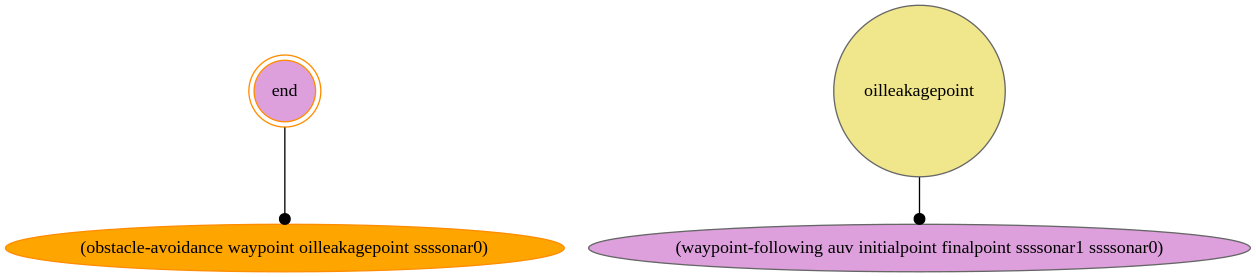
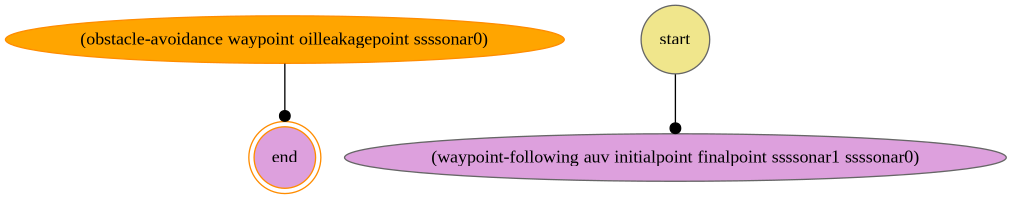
(919, 91) -> (675, 40)
(285, 171) -> (285, 87)
